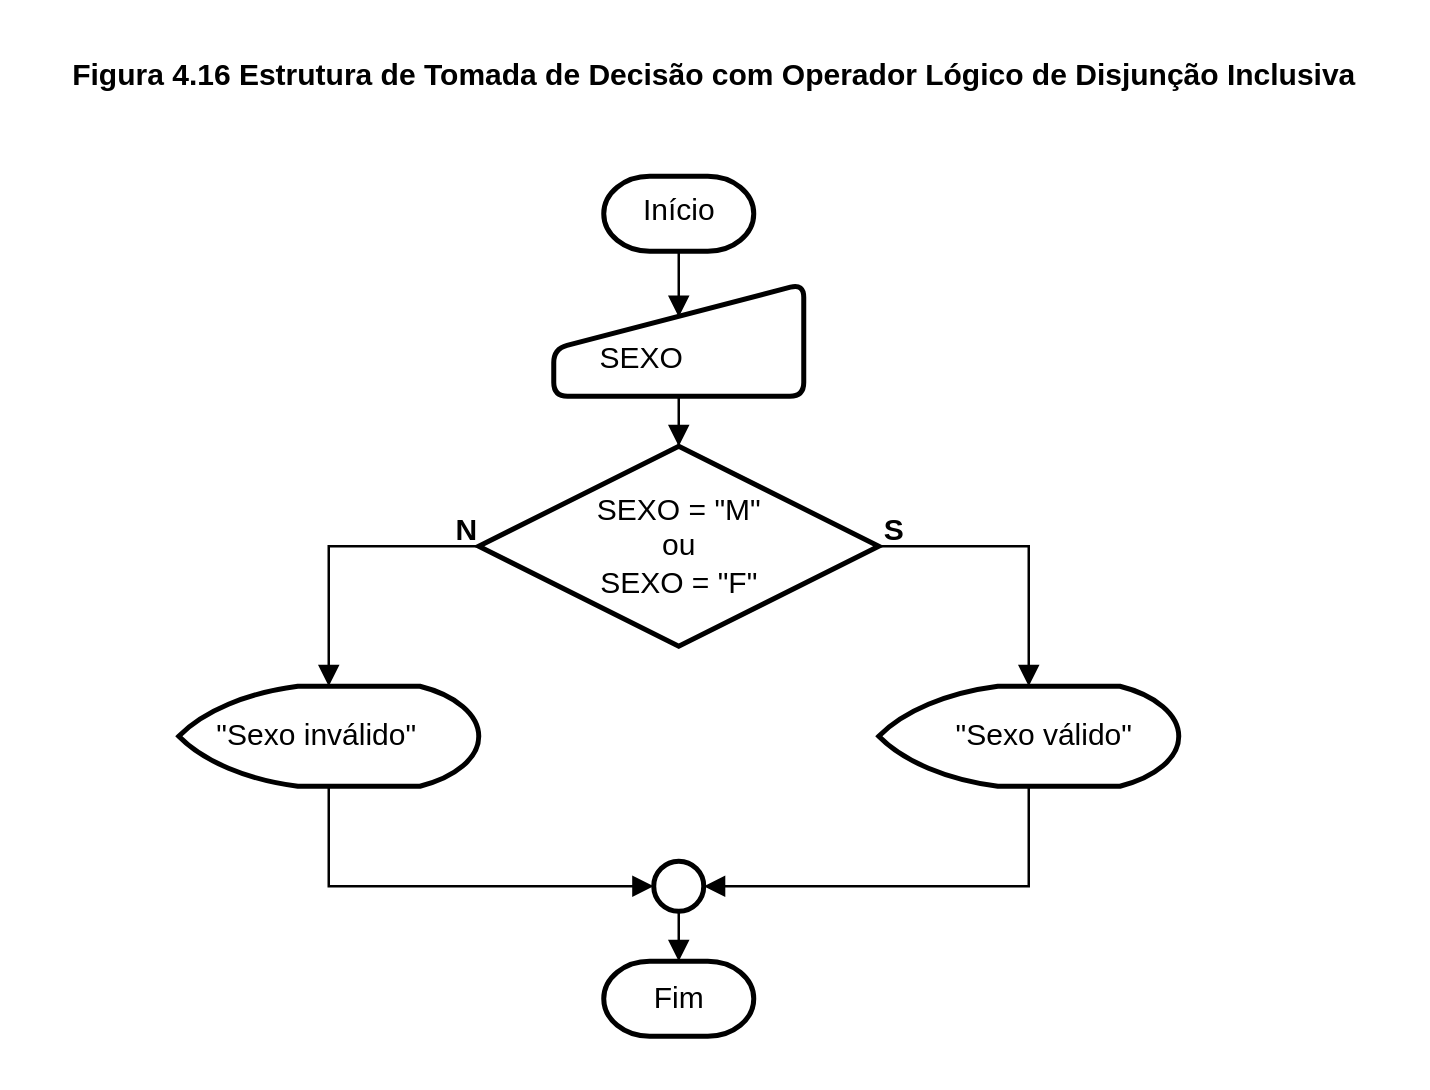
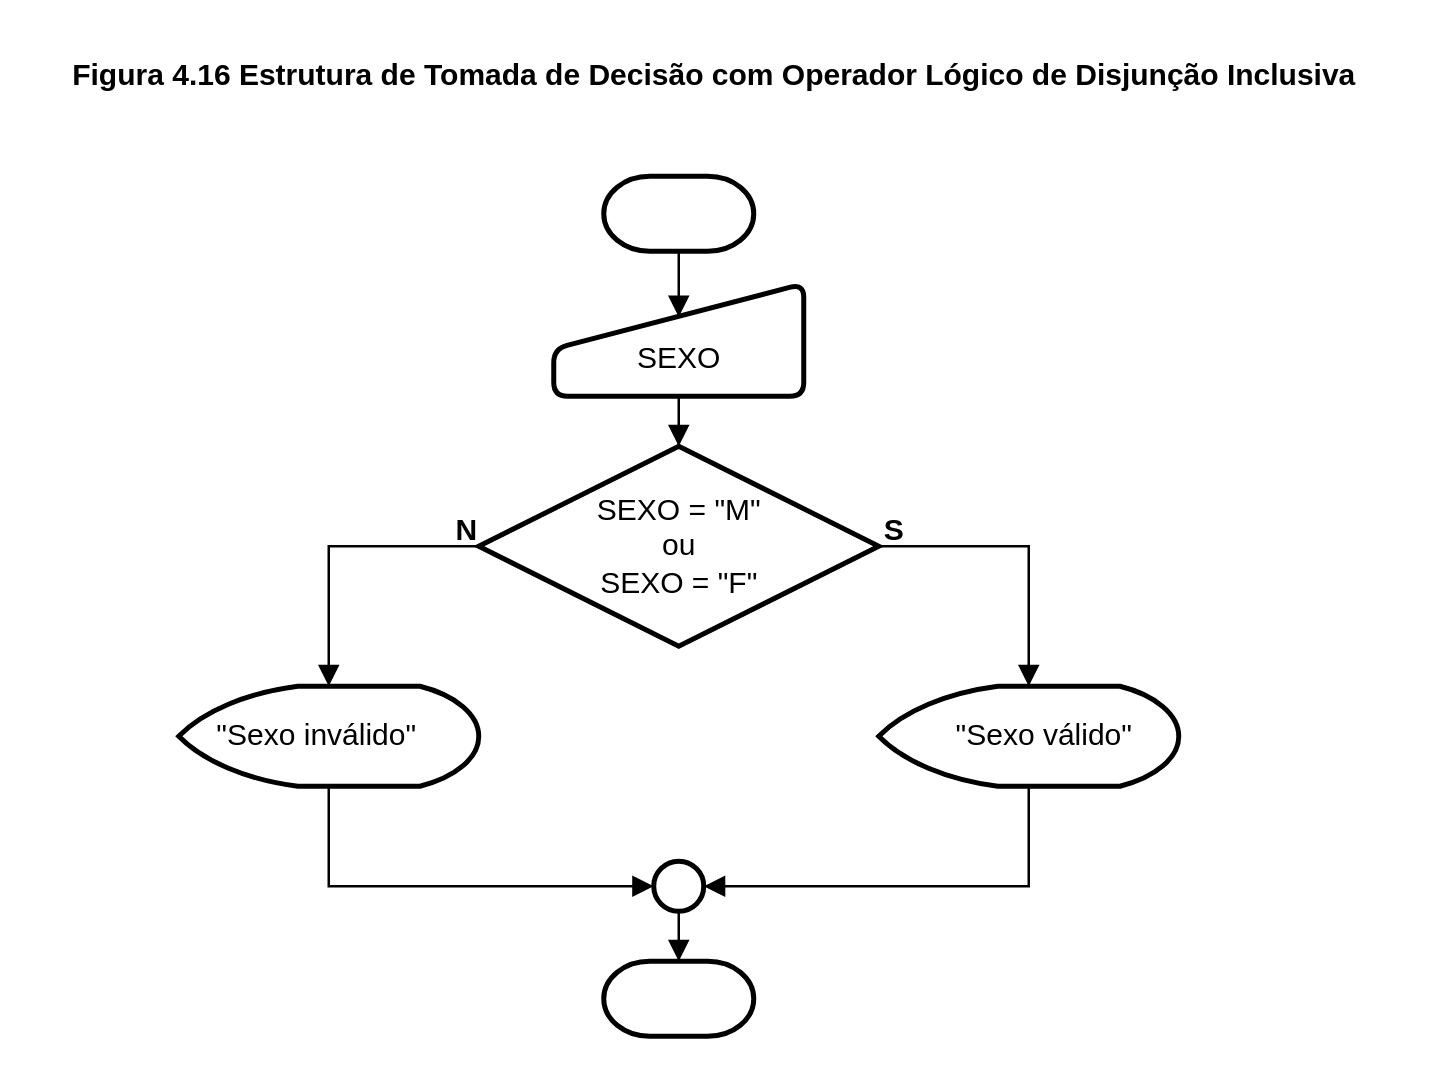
(679, 211) -> none
(641, 359) -> (679, 359)
(679, 999) -> none
